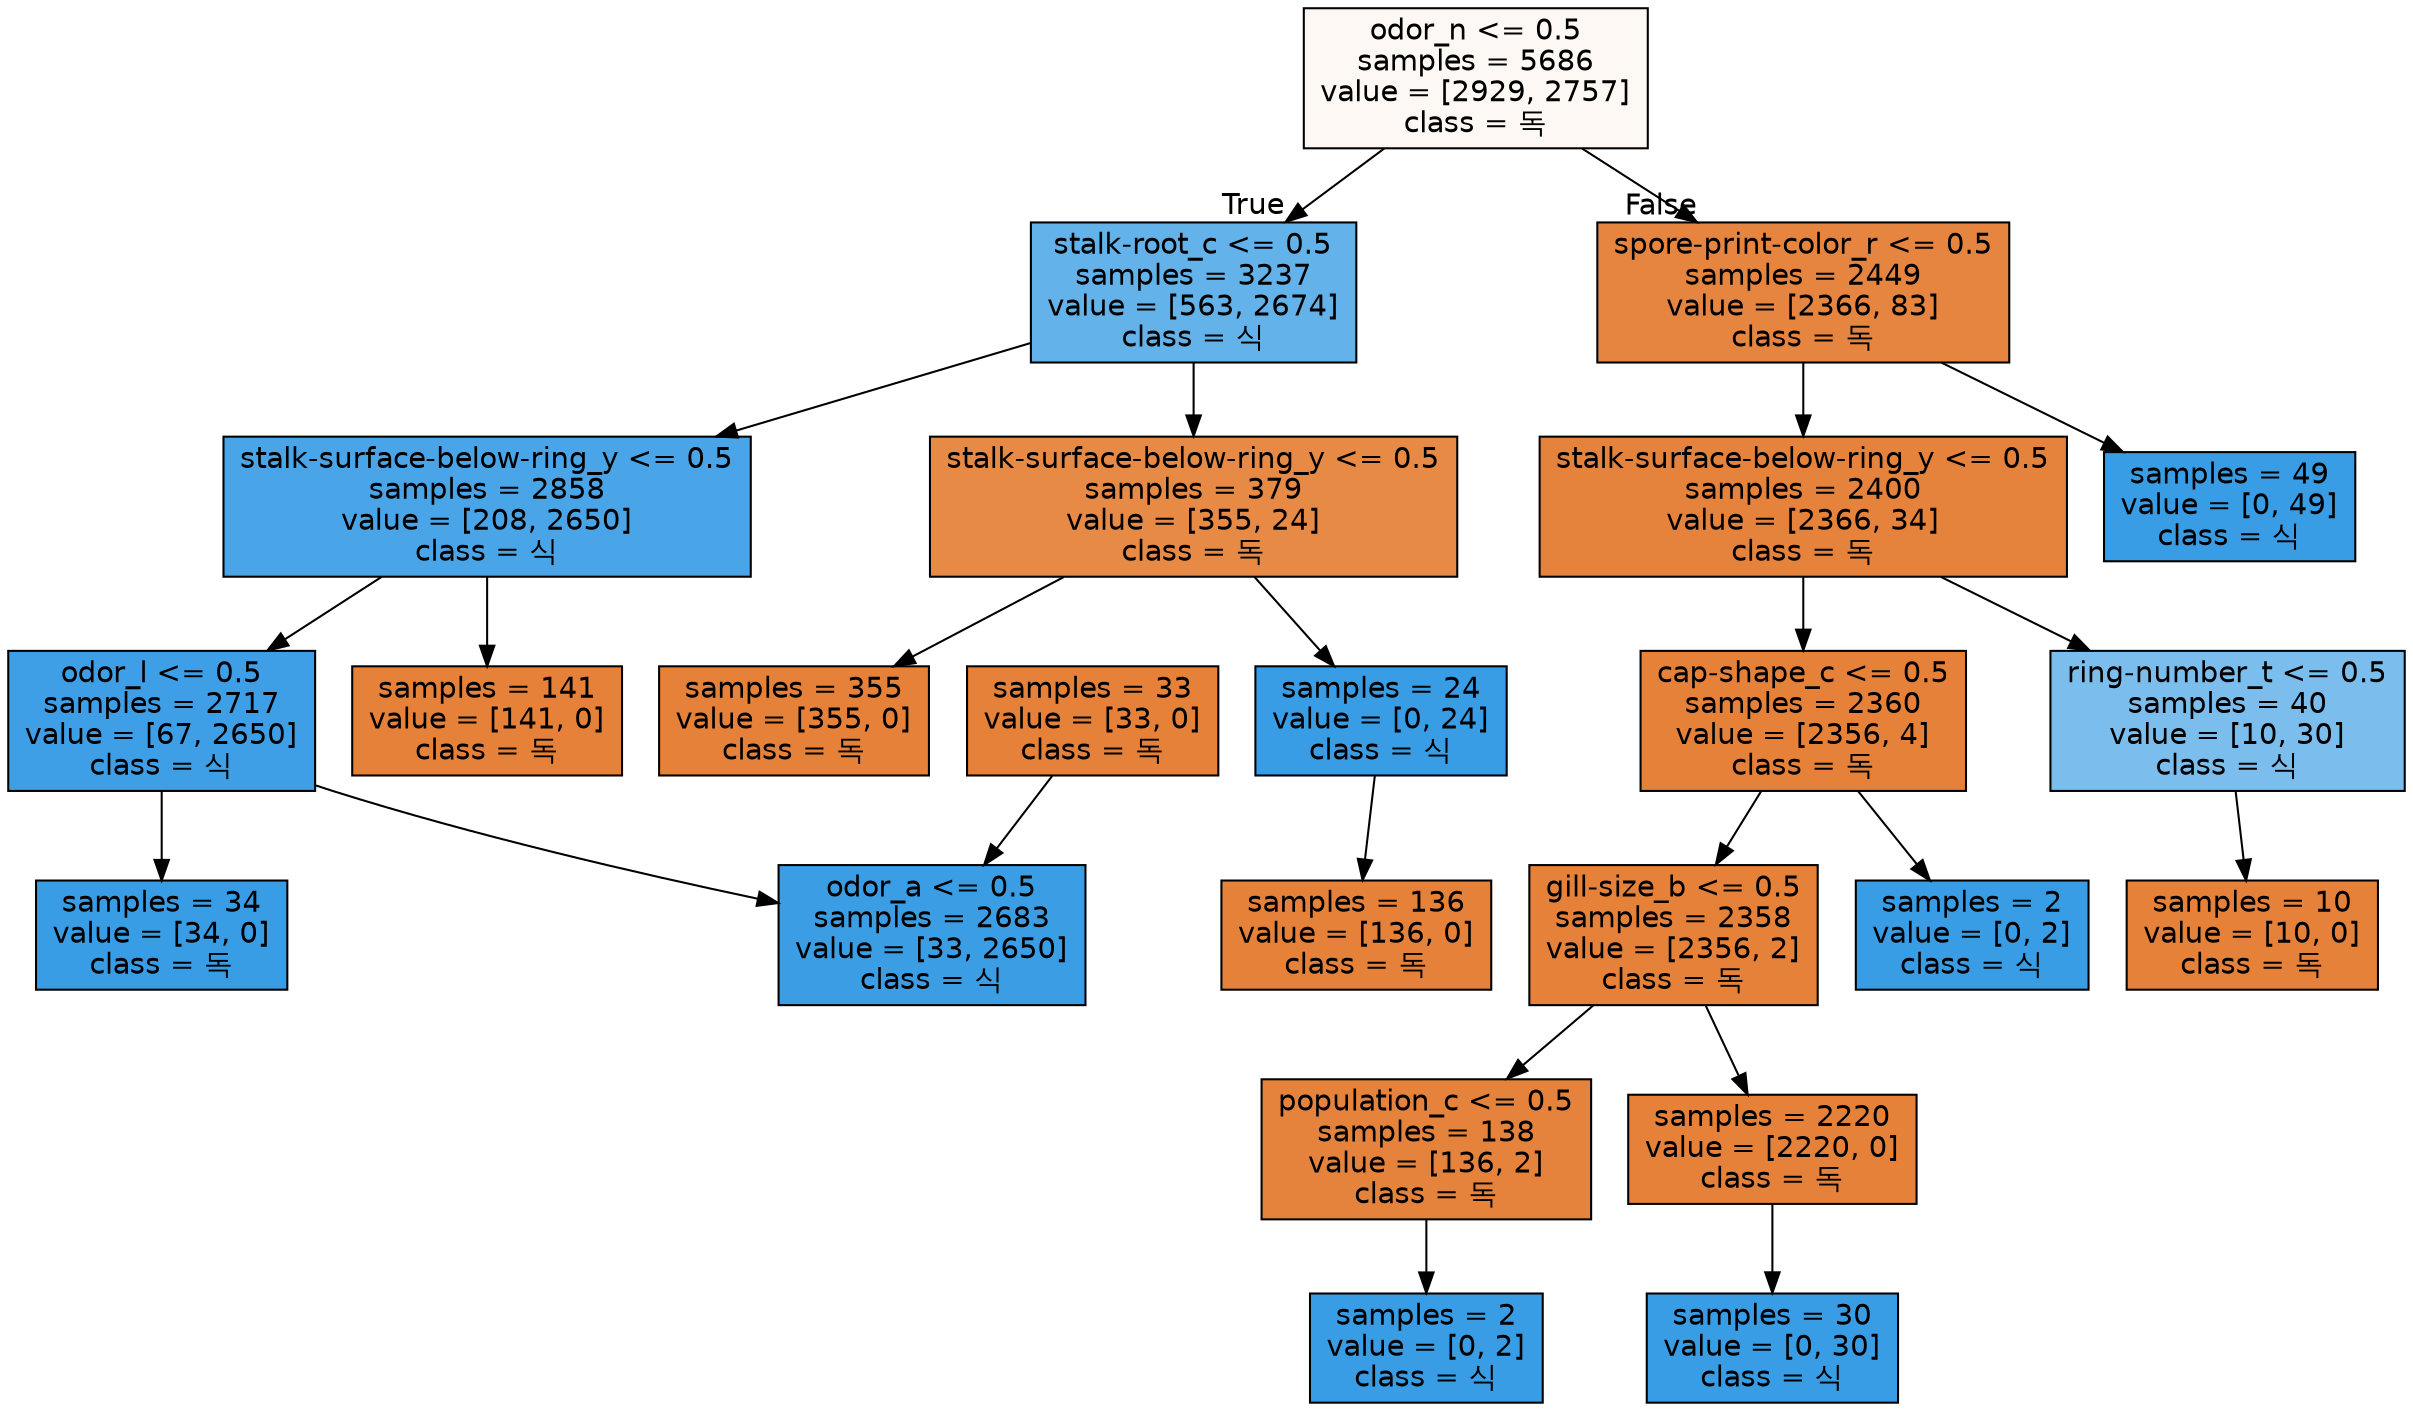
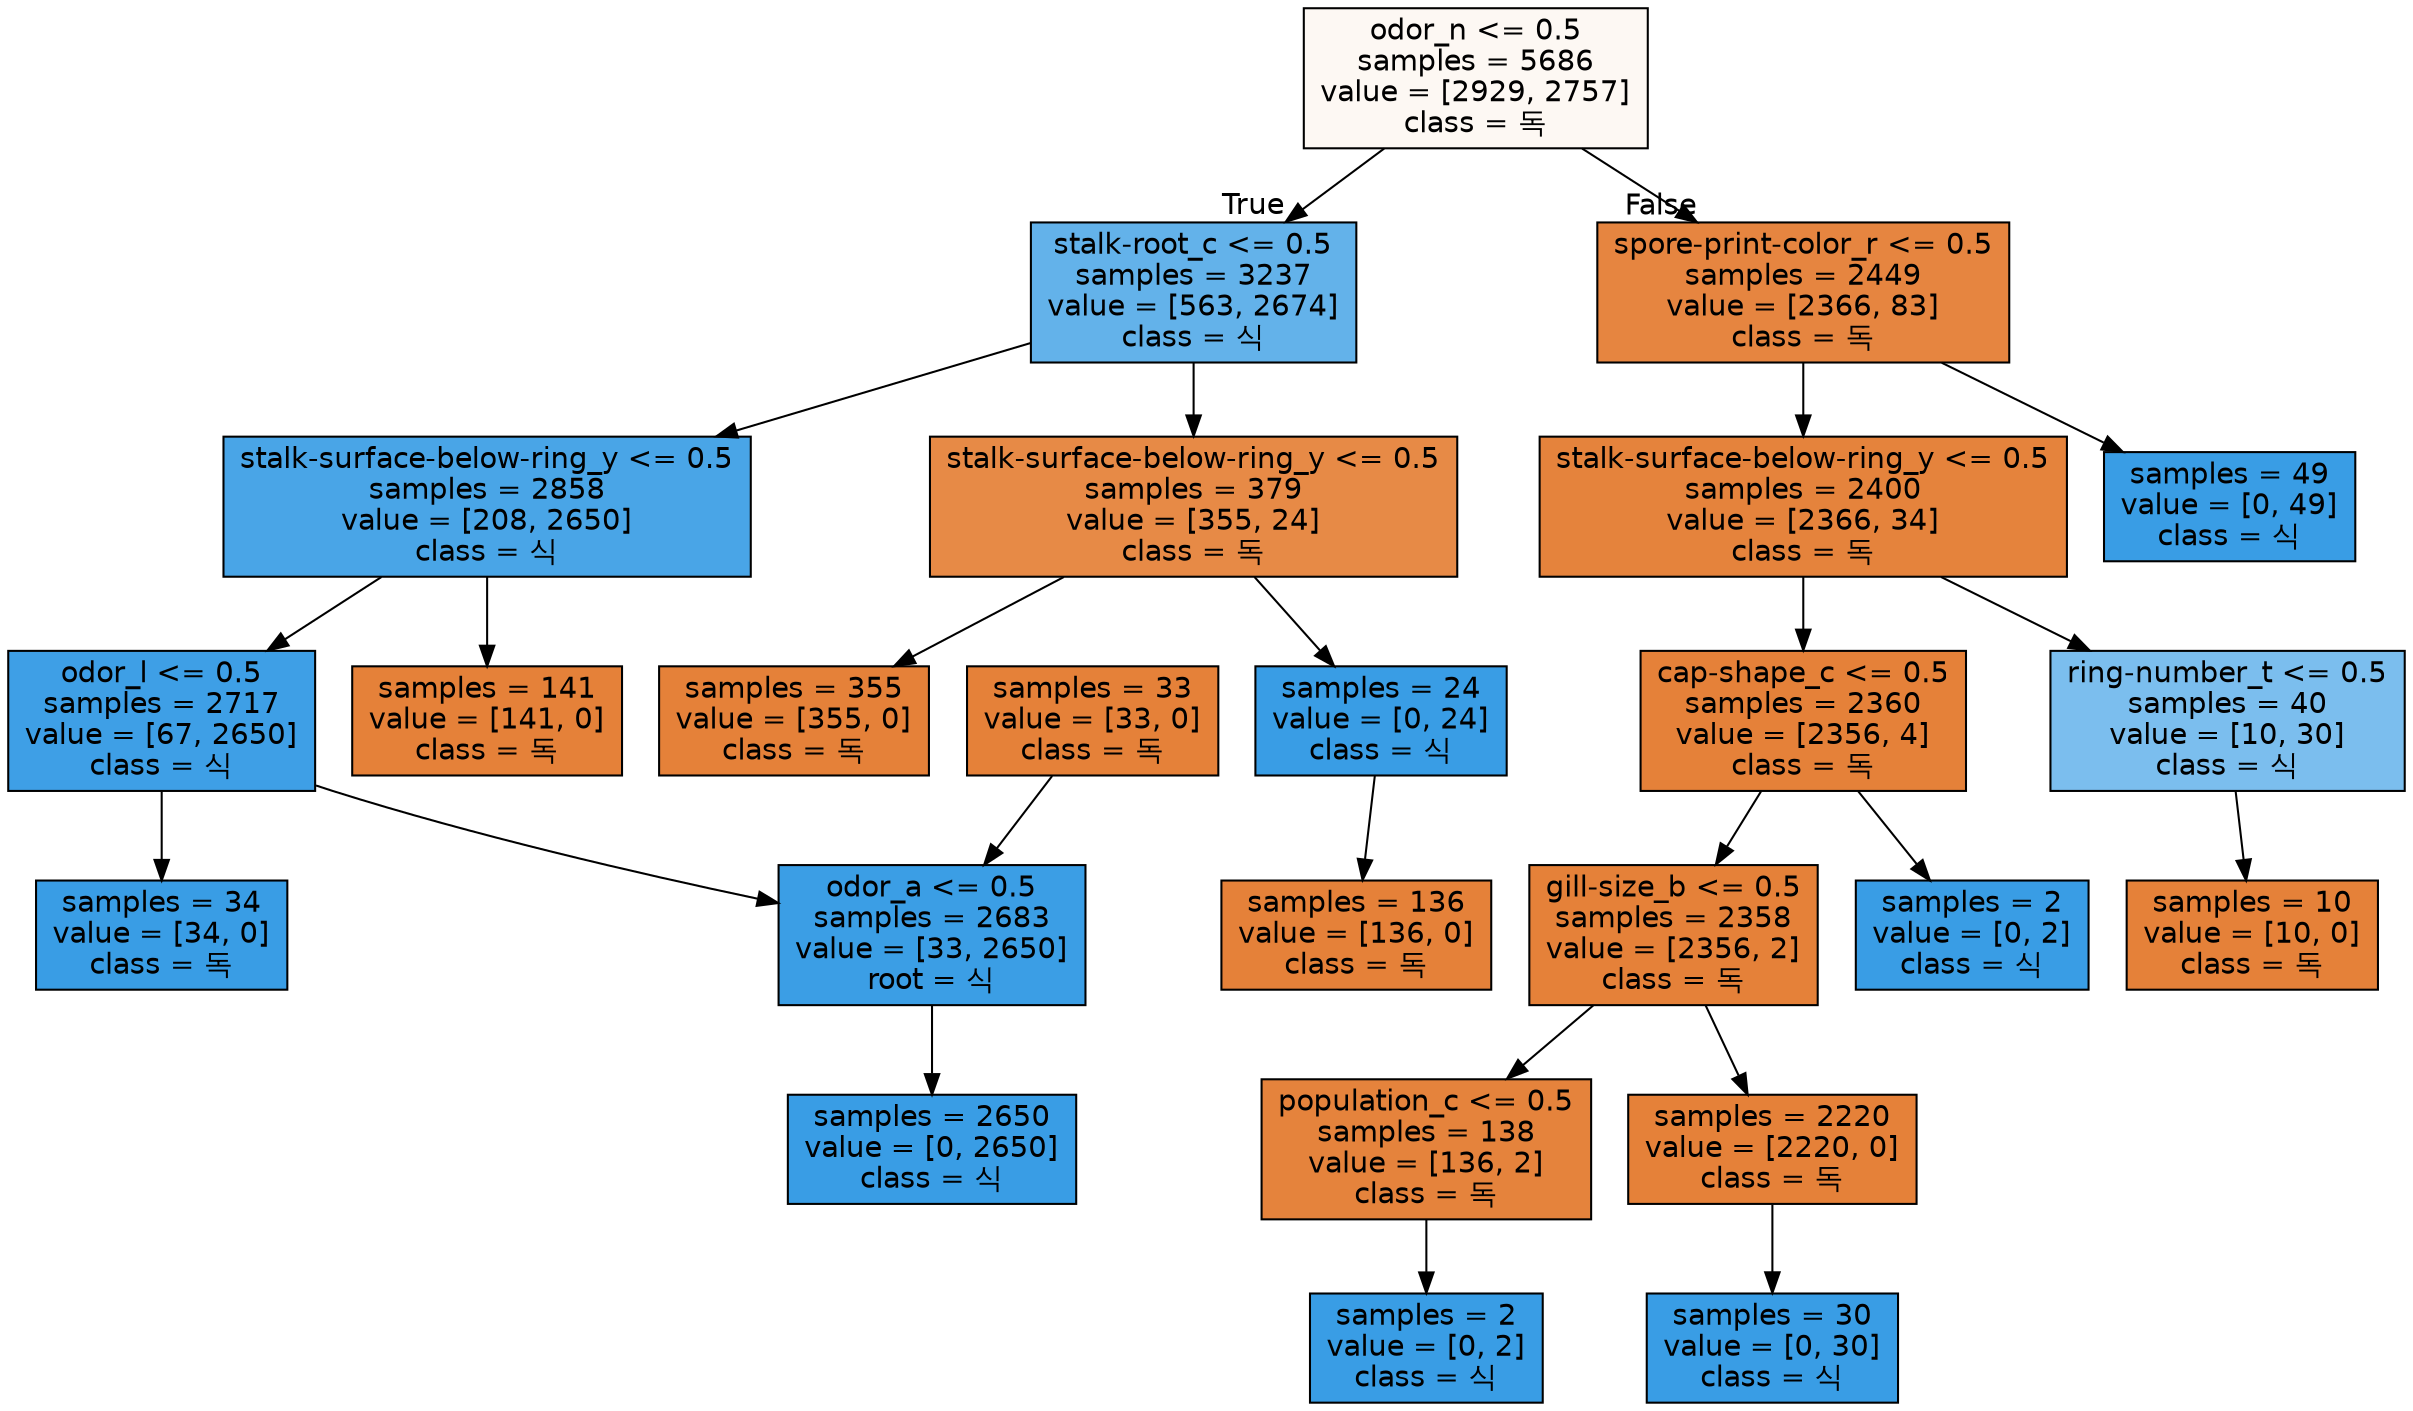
(932, 935) -> (932, 935)
none -> (932, 1149)
